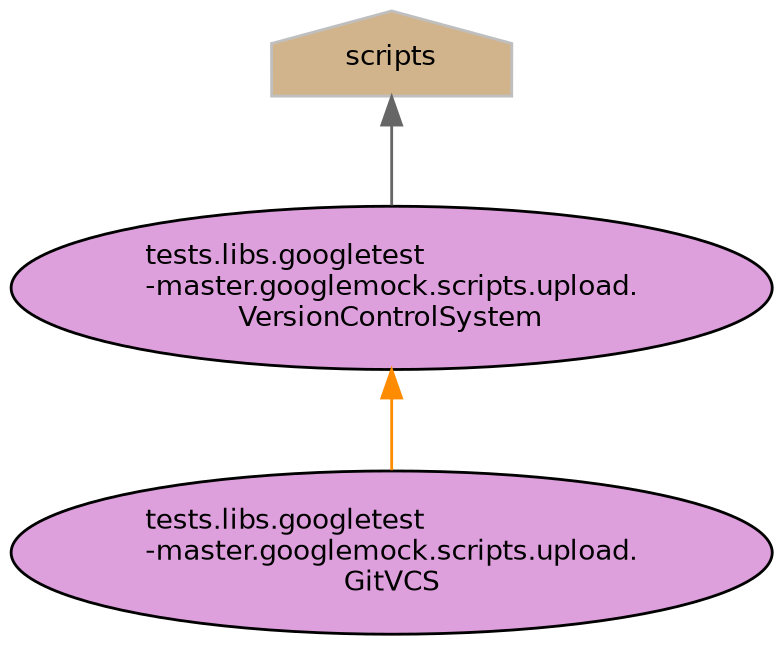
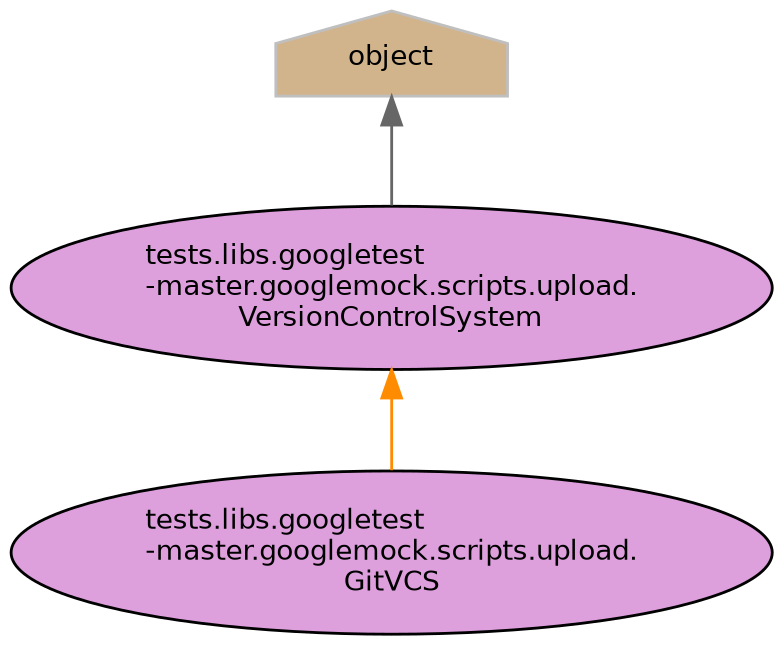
(392, 58) -> (392, 58)
